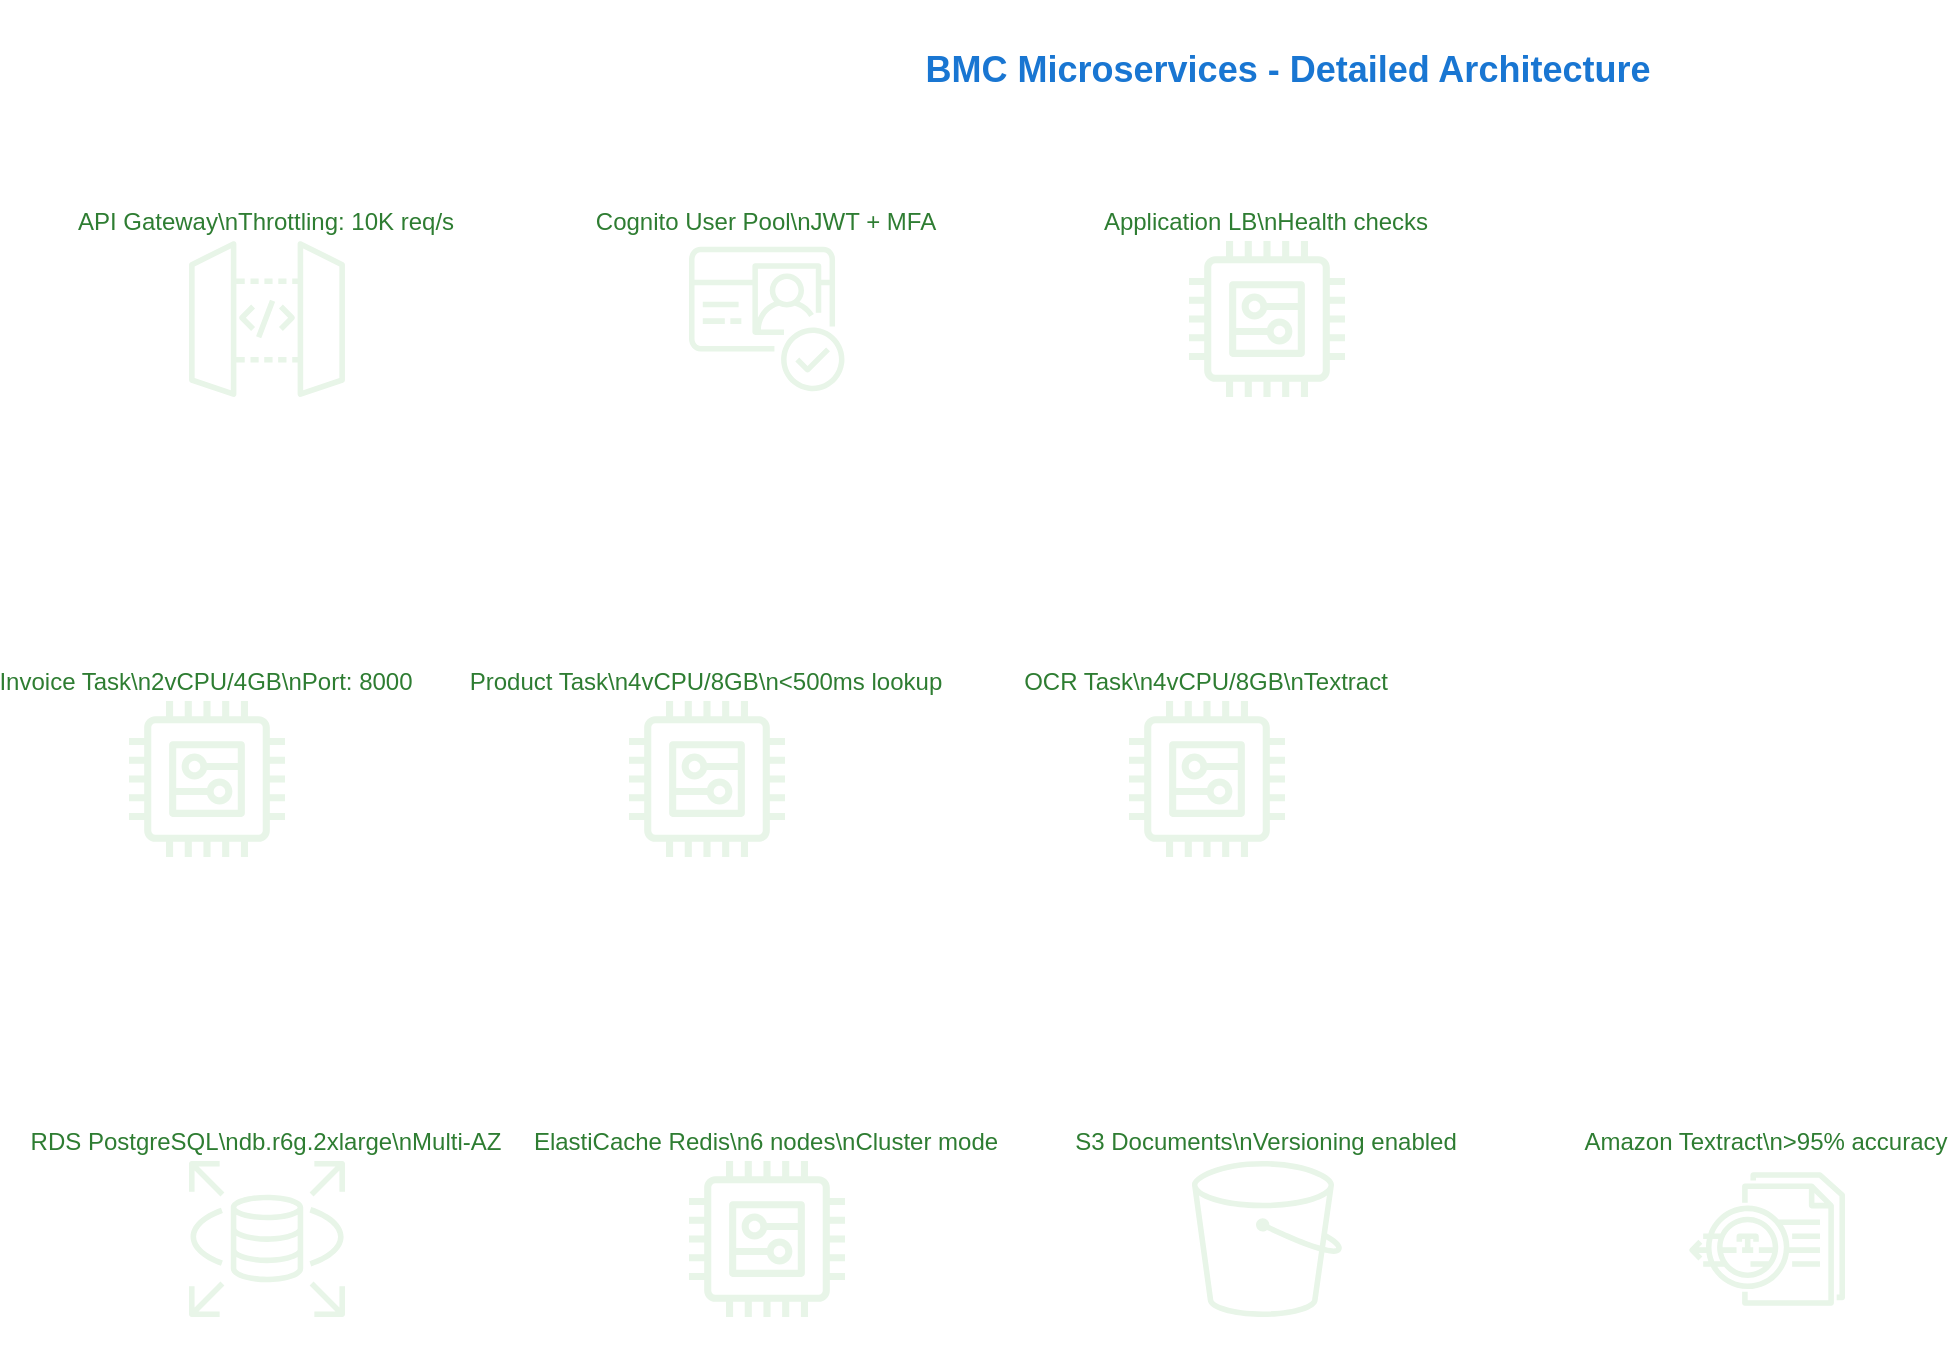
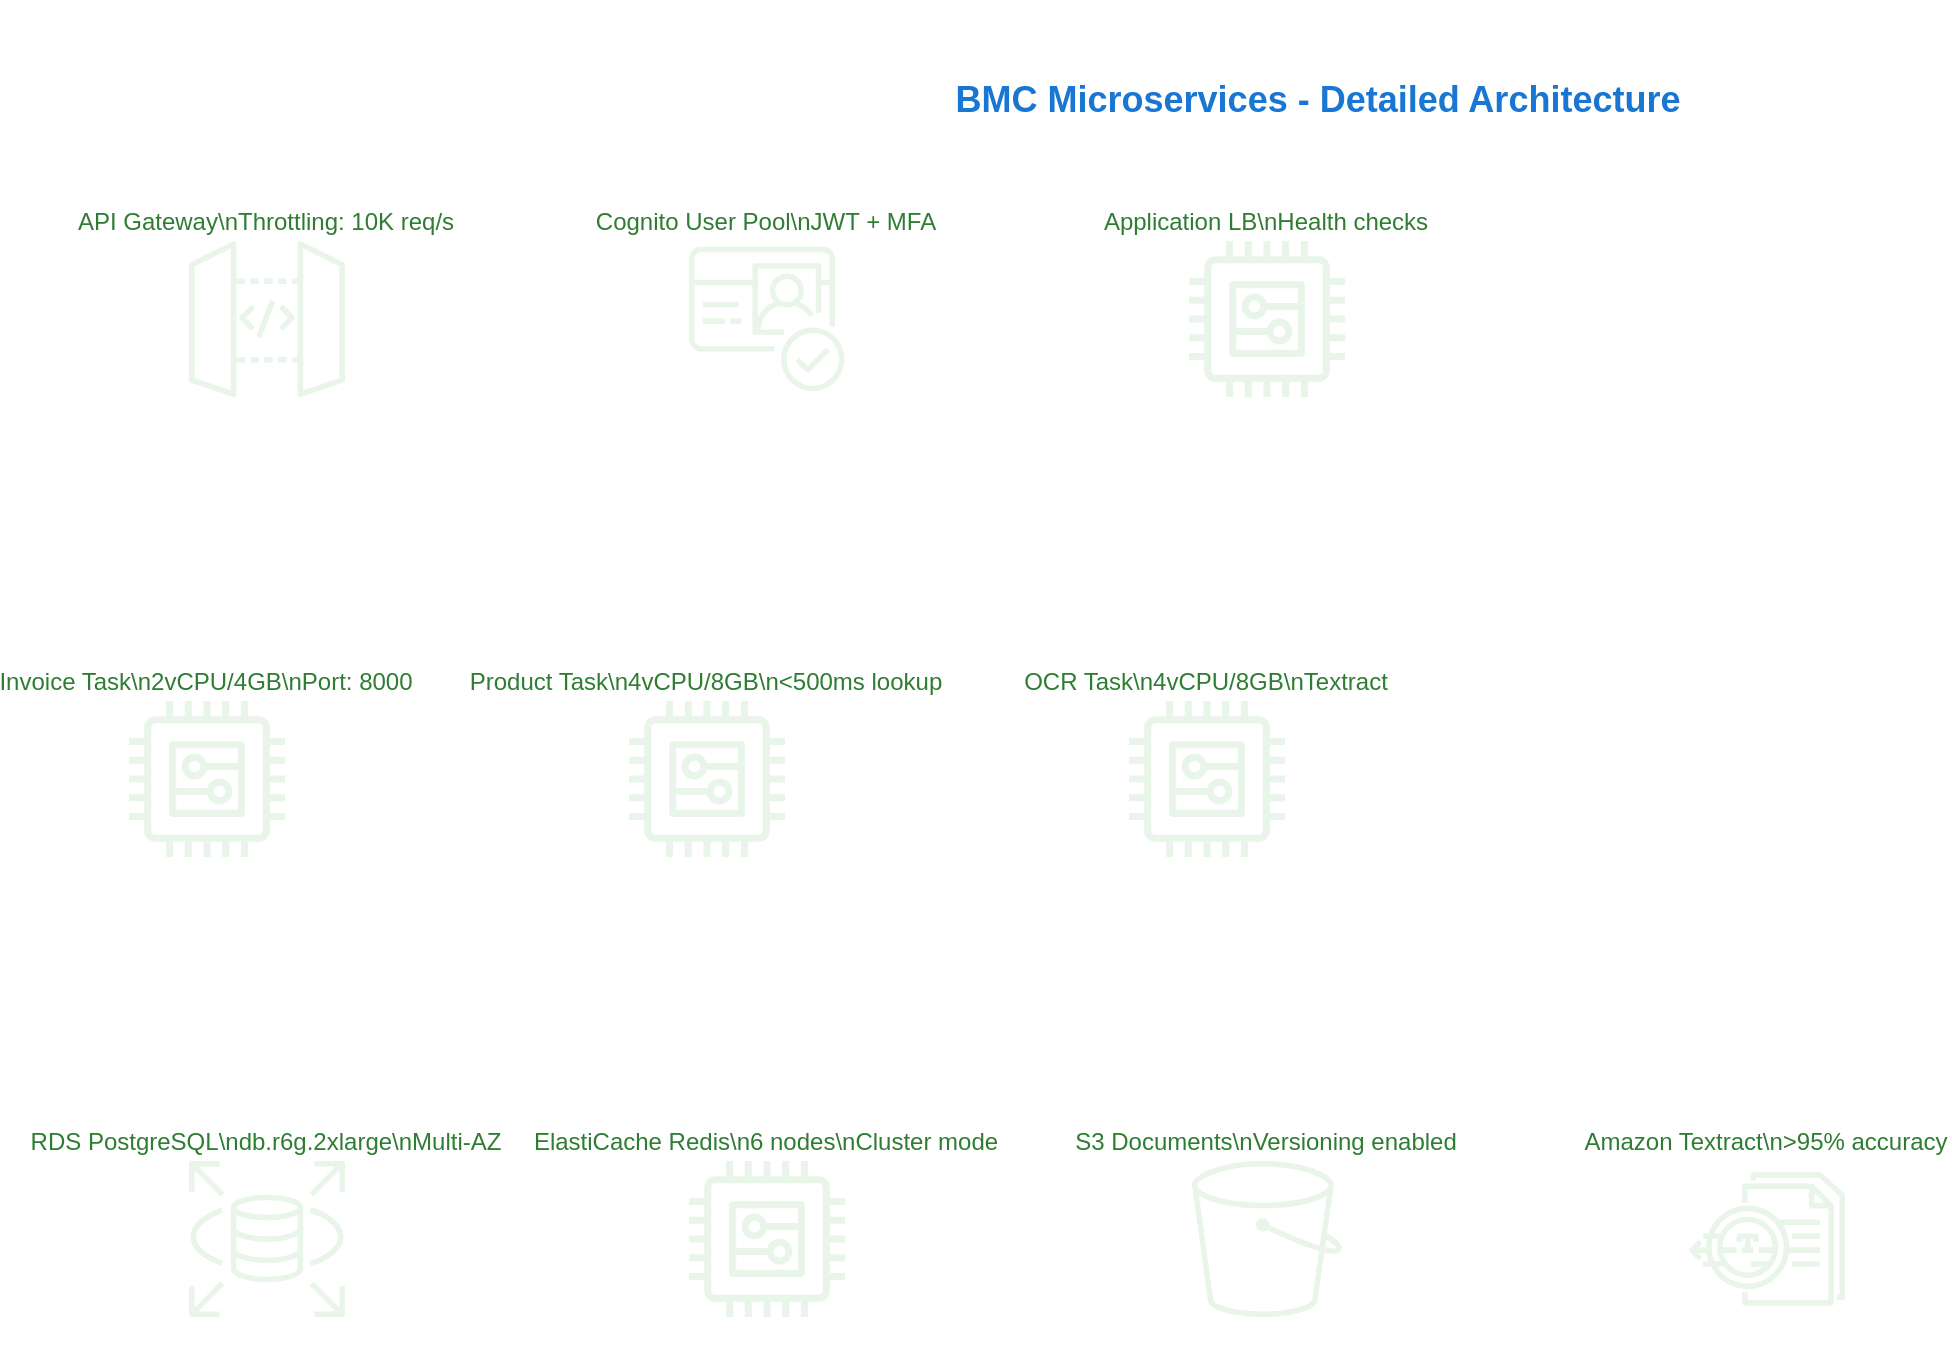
(1289, 71) -> (1319, 101)
